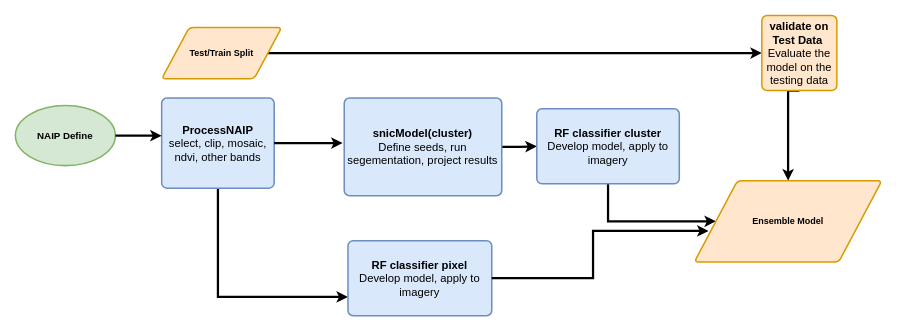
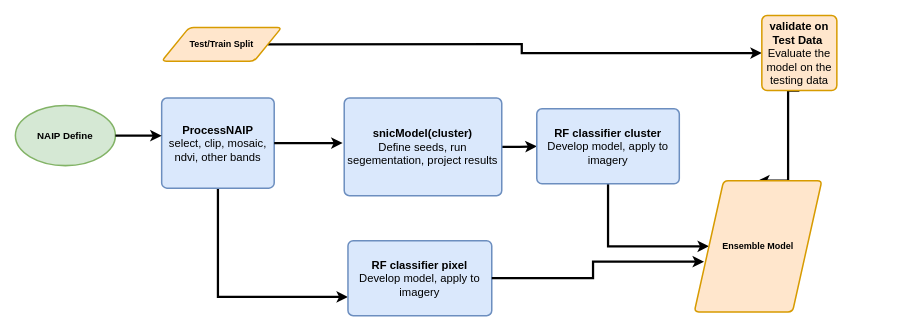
(222, 53) -> (222, 44)
(788, 221) -> (758, 246)
